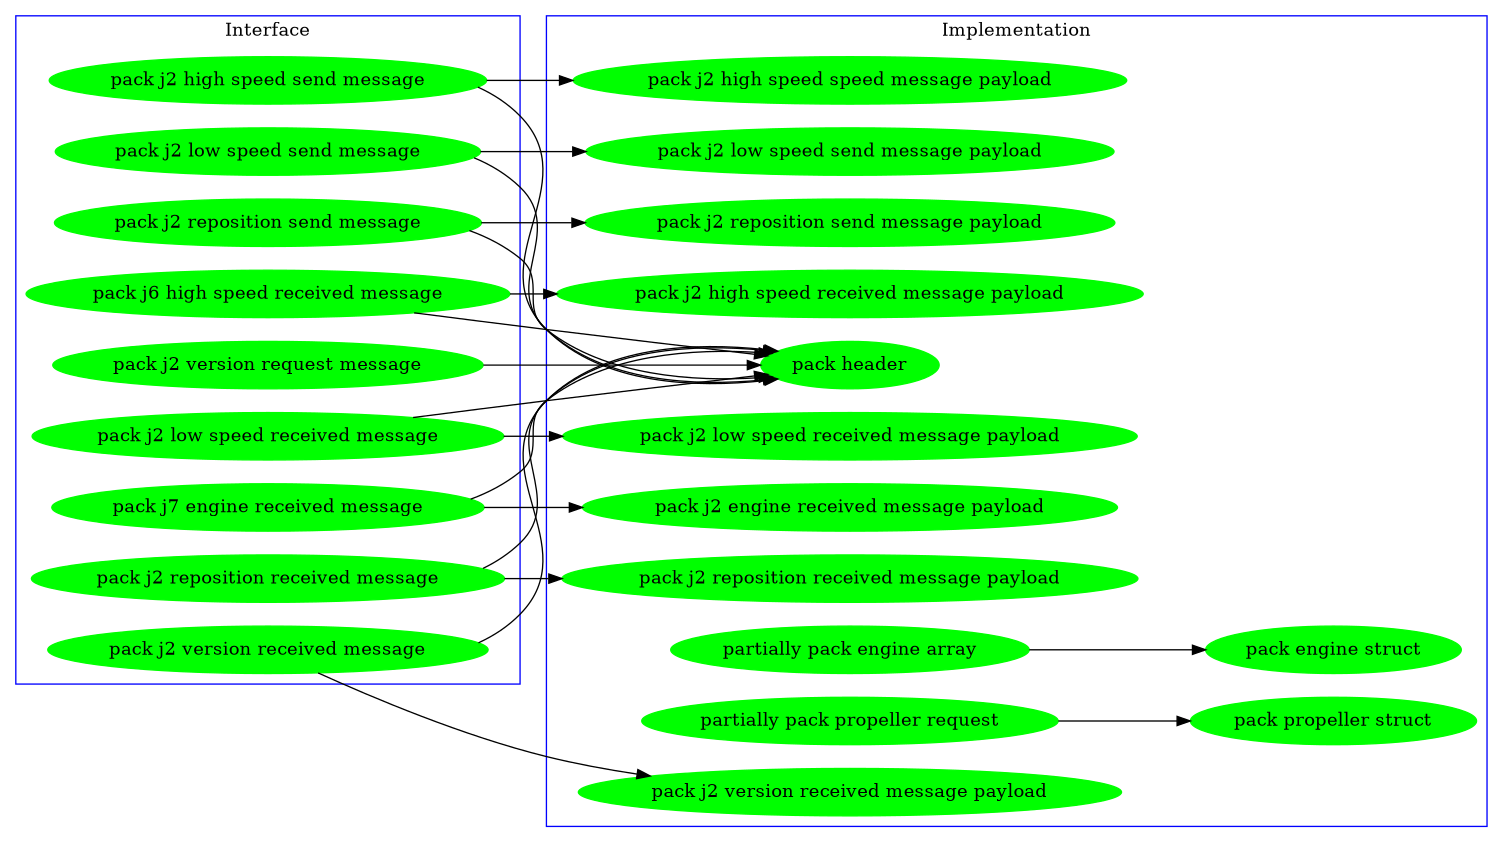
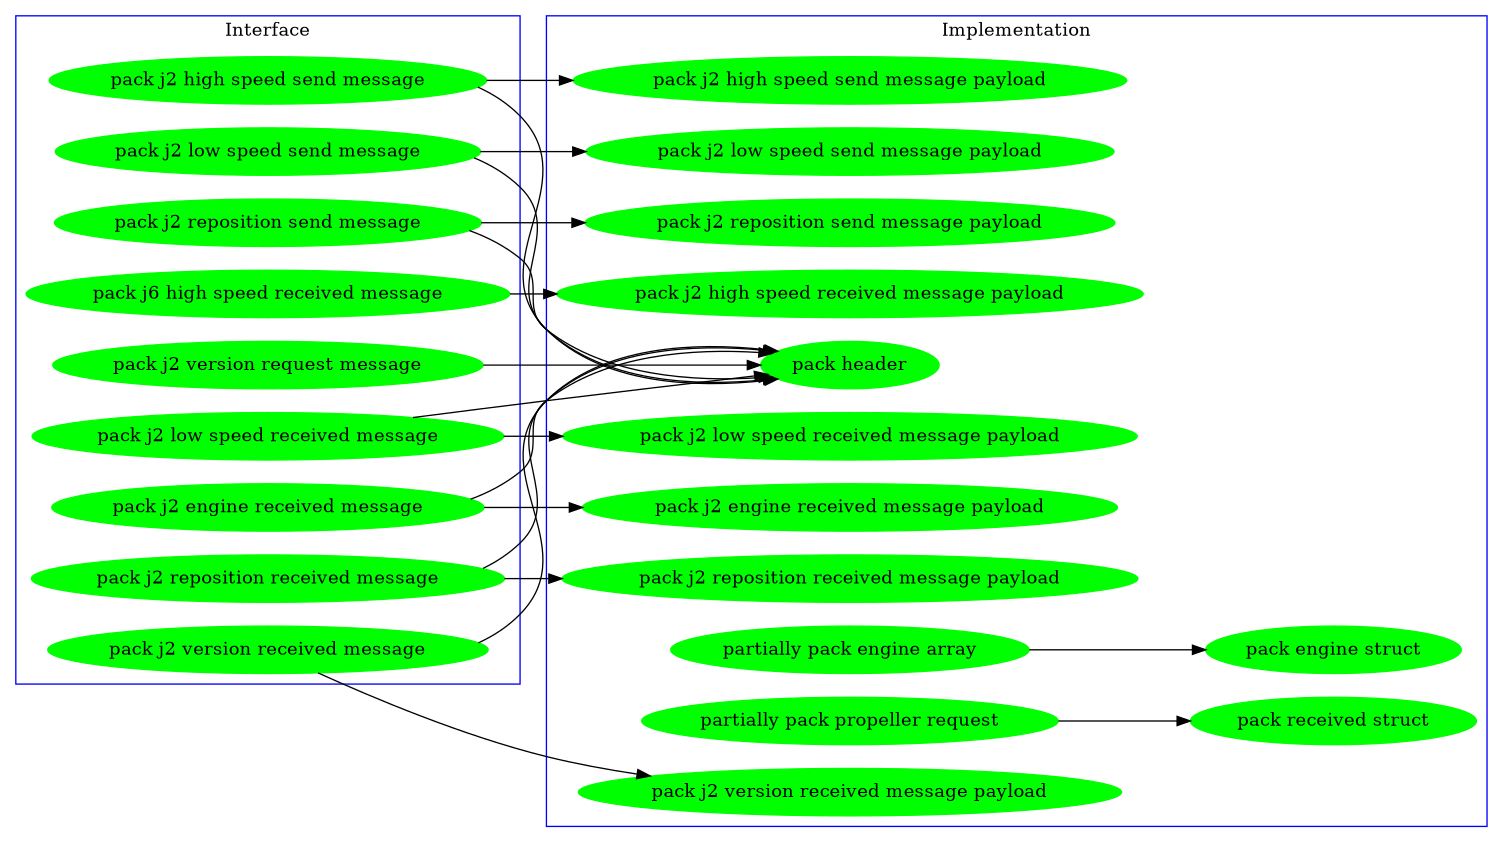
(850, 80) -> (850, 80)
(584, 334) -> none
(268, 507) -> (268, 507)
(1333, 721) -> (1333, 721)
